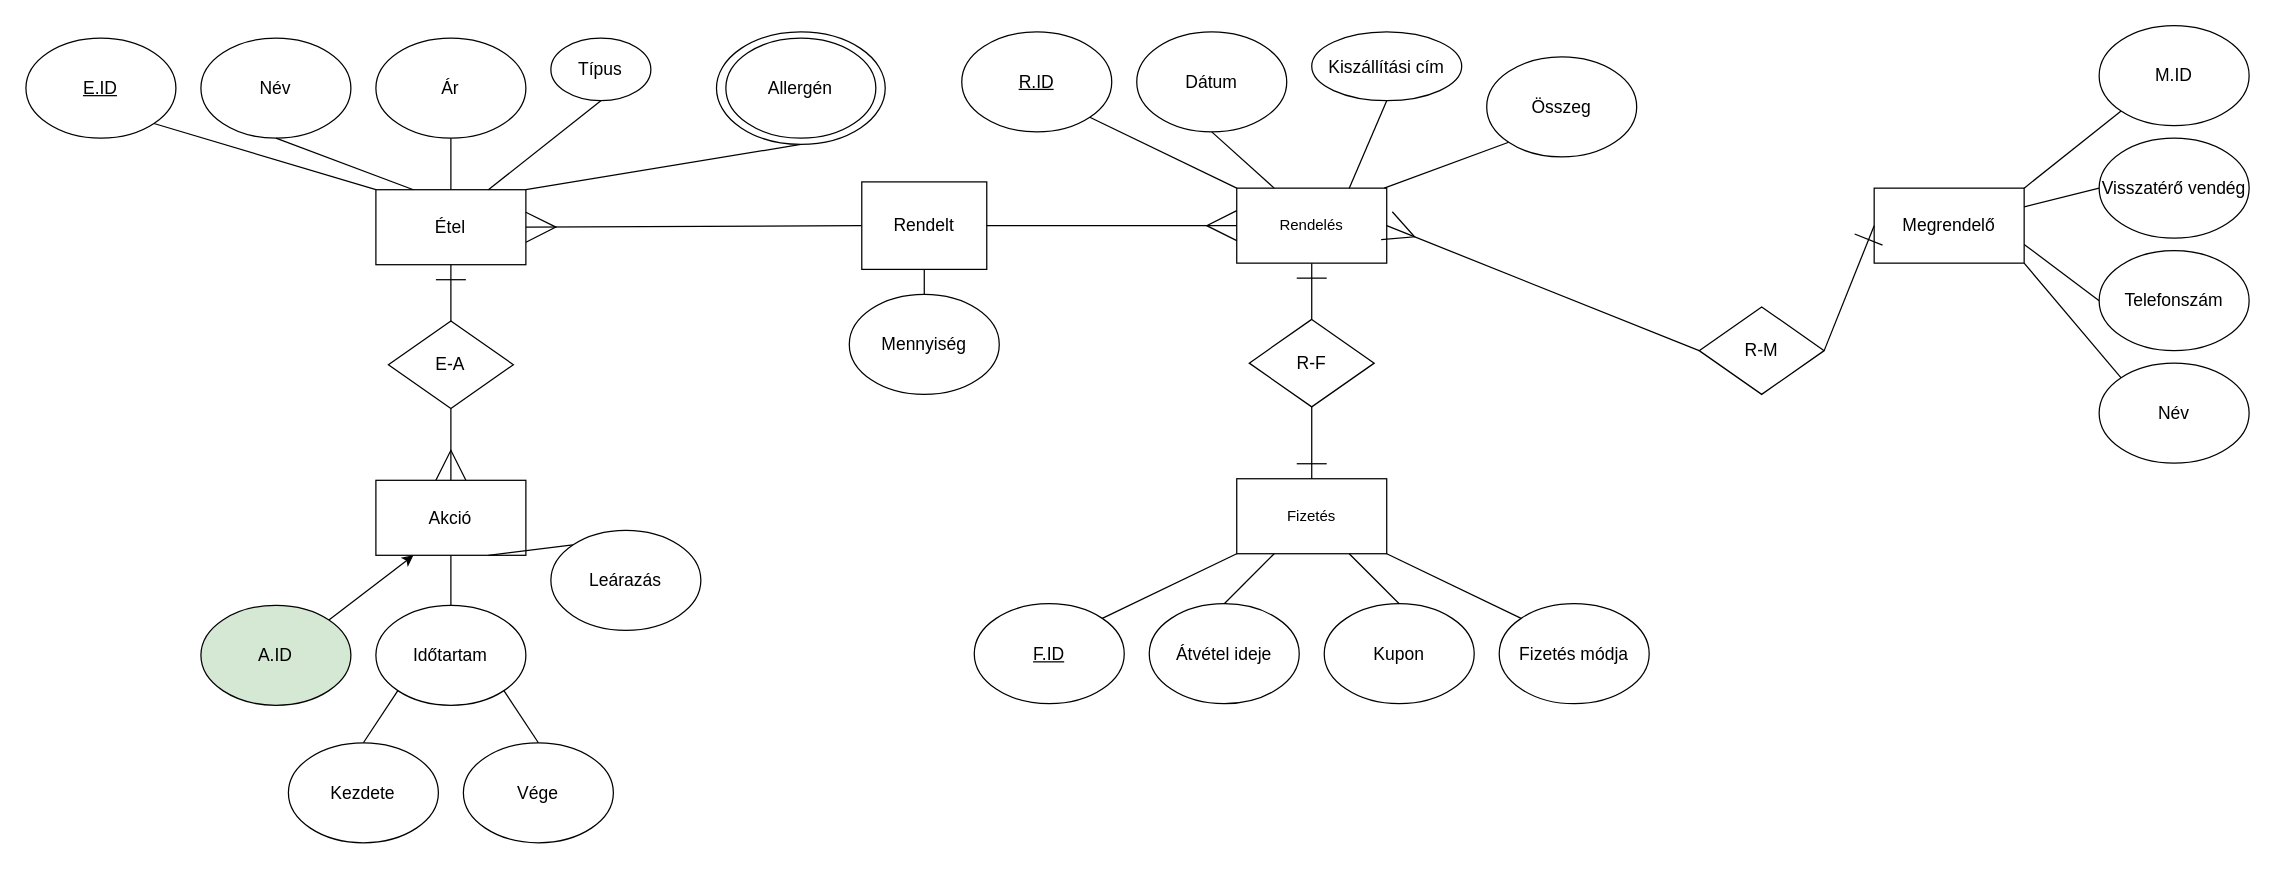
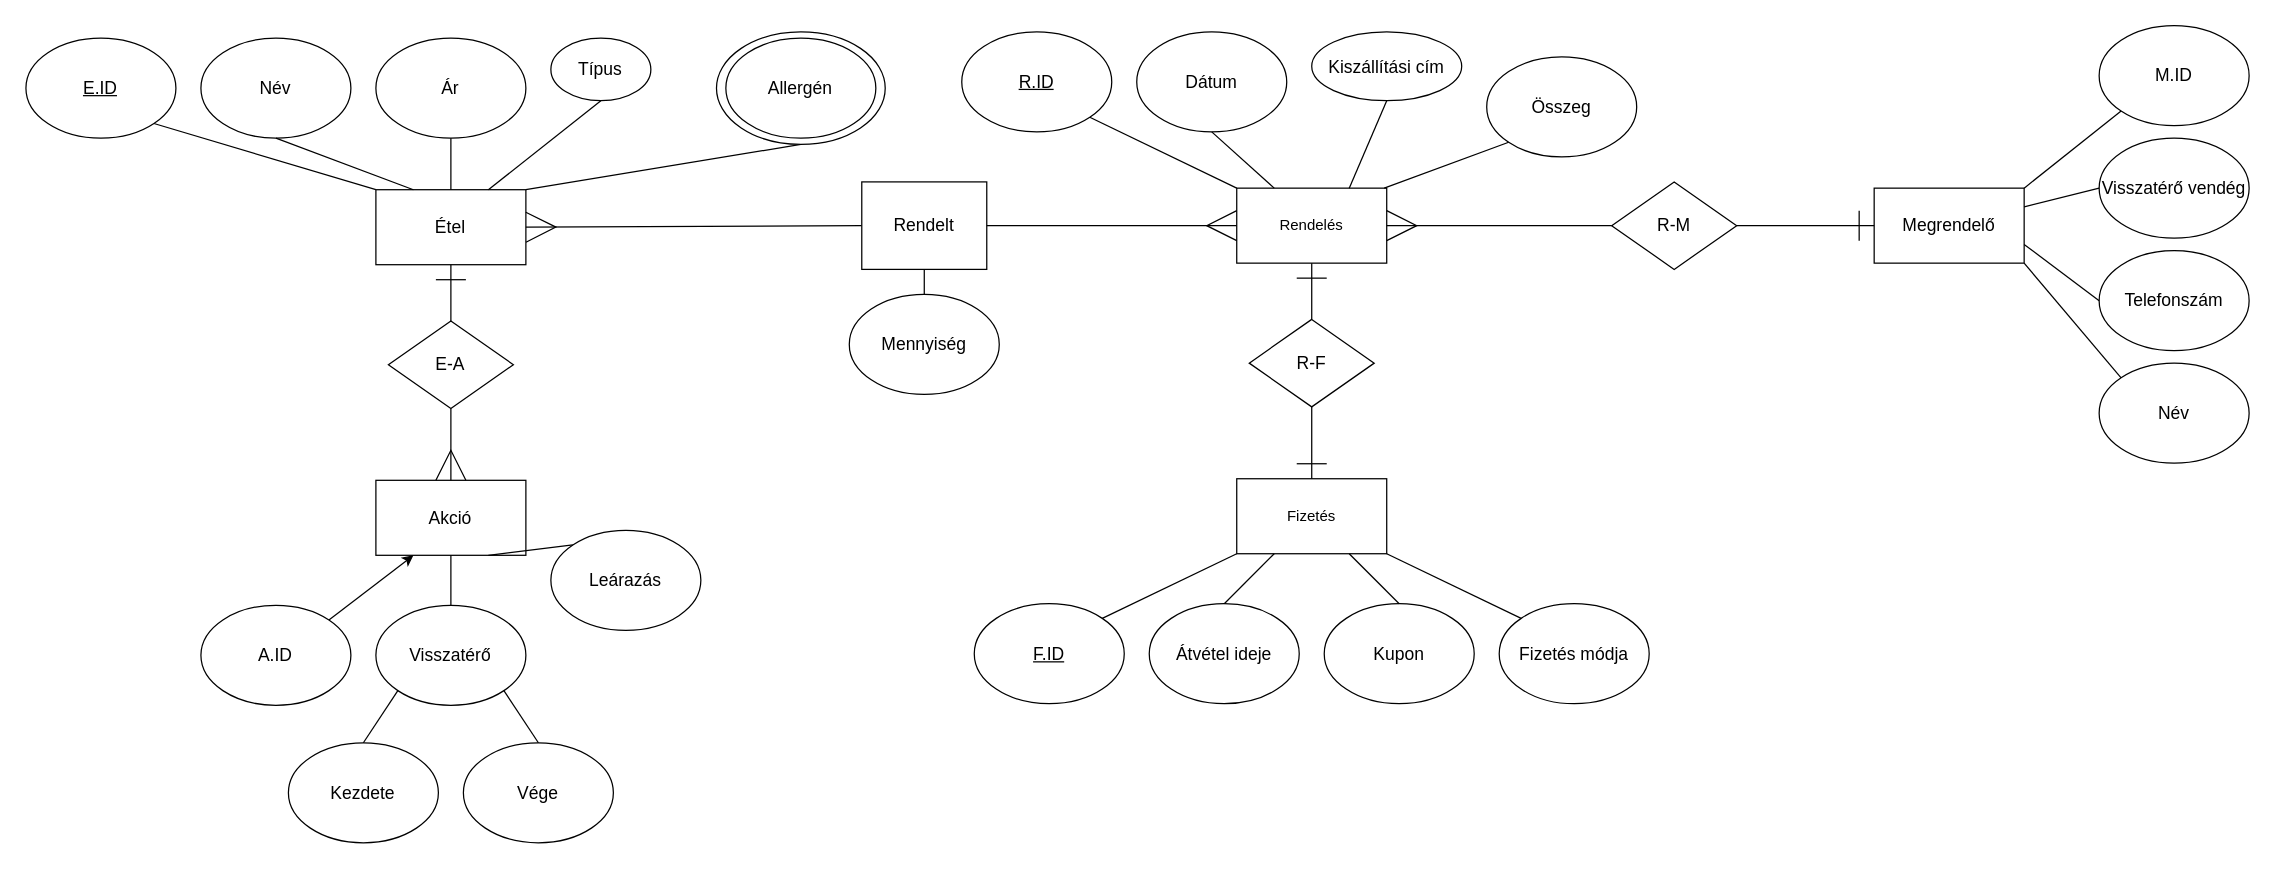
(1762, 351) -> (1674, 226)
(276, 655) -> (276, 655)
(451, 656) -> (451, 656)
